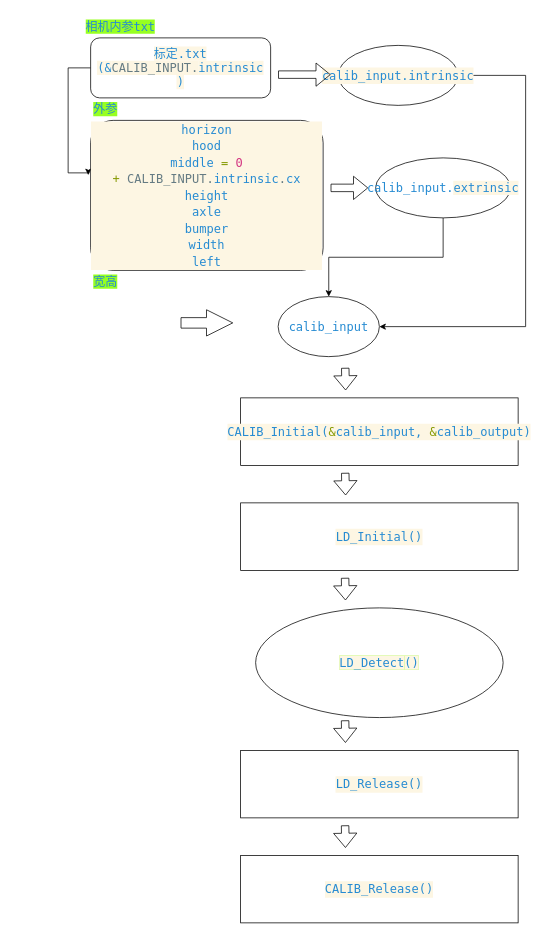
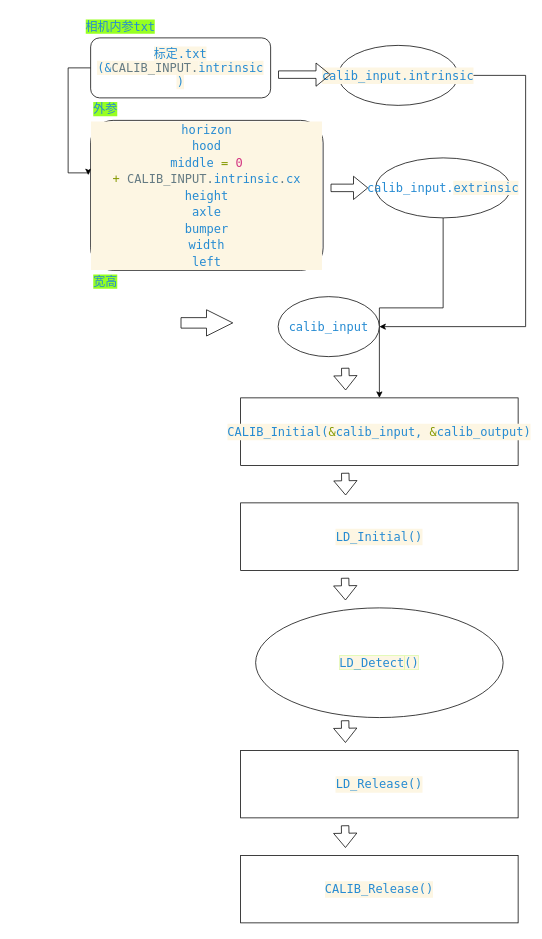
(370, 257) -> (379, 349)
